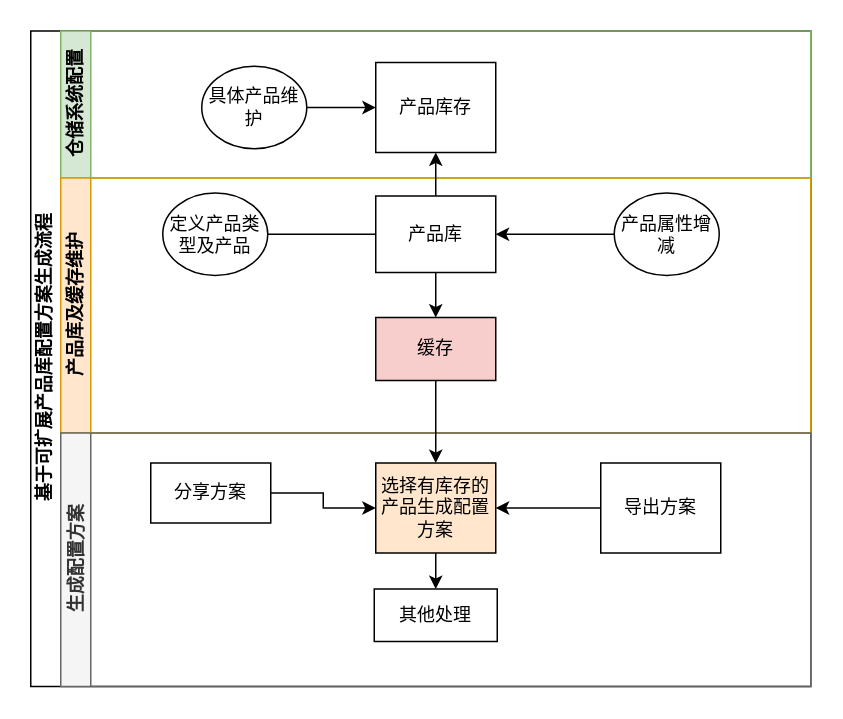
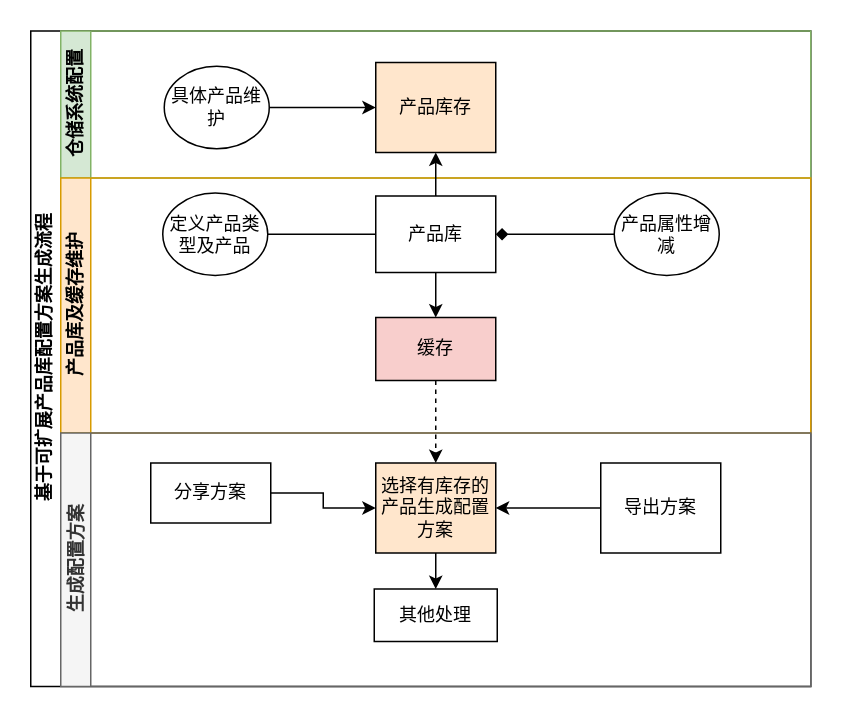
(254, 107) -> (217, 107)
(436, 107) -> (436, 107)
(507, 234) -> (508, 234)
(436, 417) -> (436, 417)
